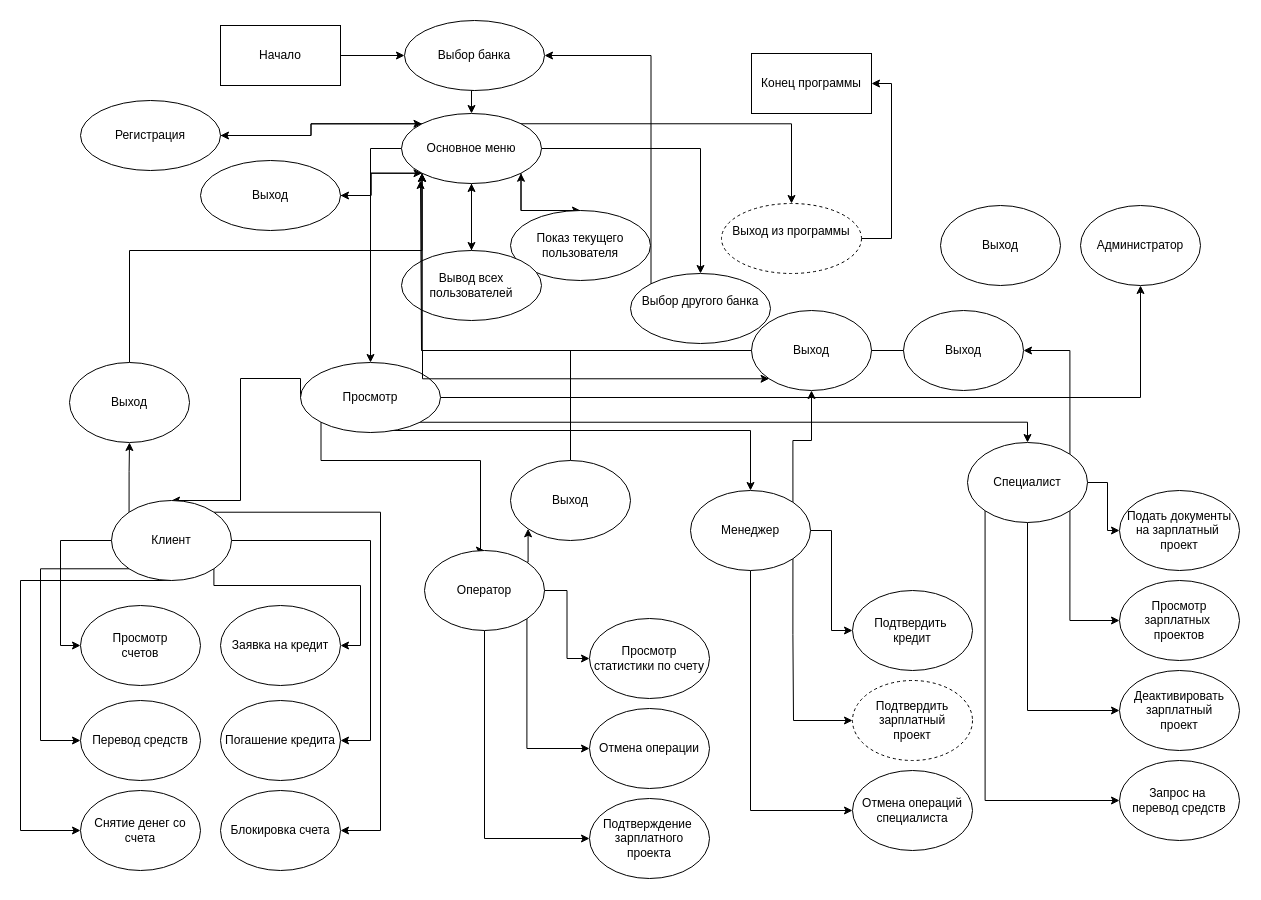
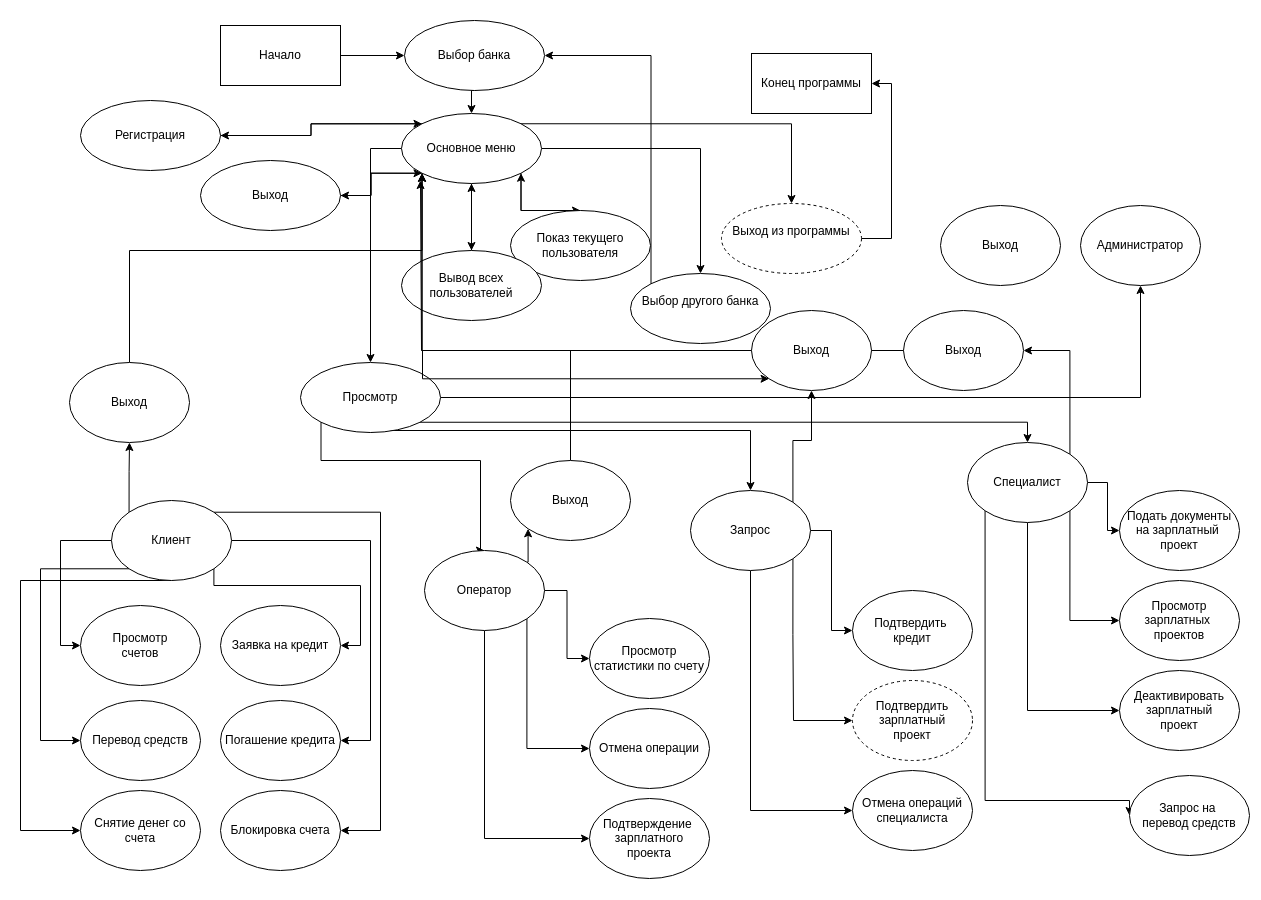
(241, 433) -> none
(751, 531) -> (751, 531)
(1180, 801) -> (1190, 816)
